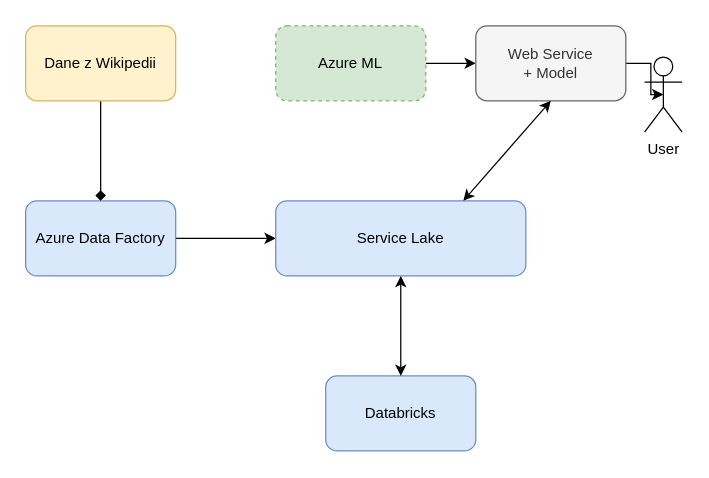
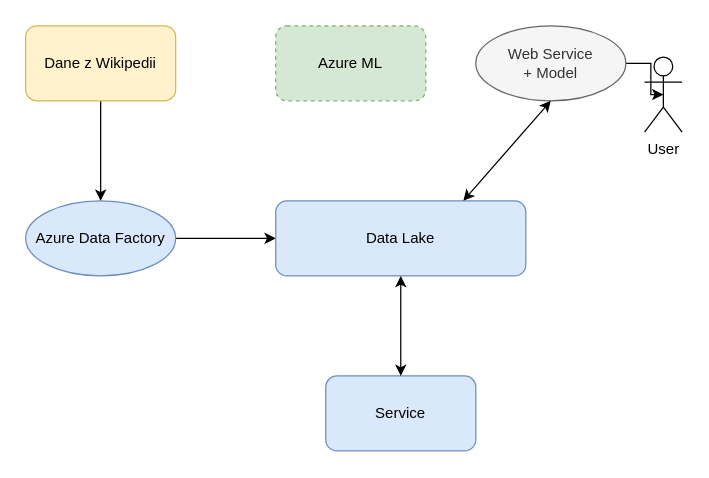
(447, 63) -> none
(551, 63) -> (551, 63)
(101, 190) -> (101, 191)
(101, 238) -> (101, 238)
(401, 238) -> (401, 238)
(401, 413) -> (401, 413)
